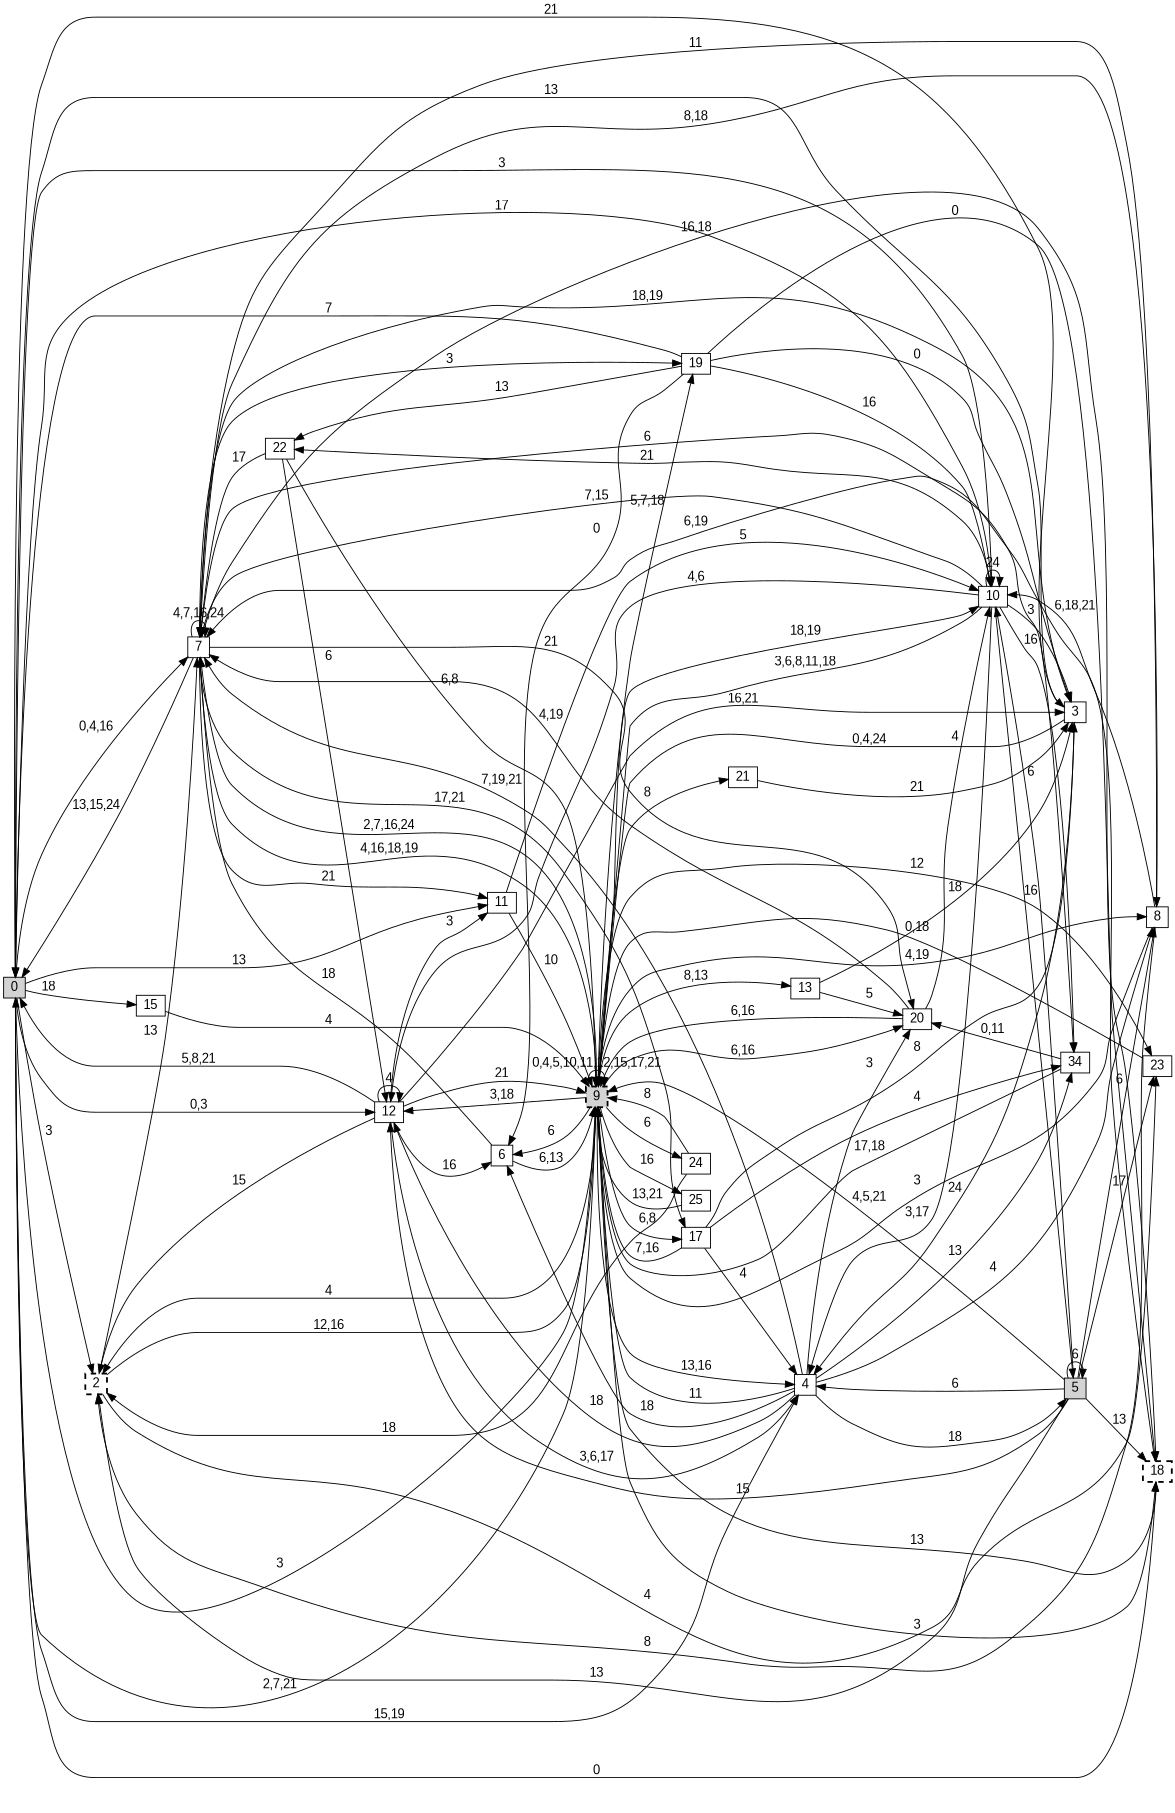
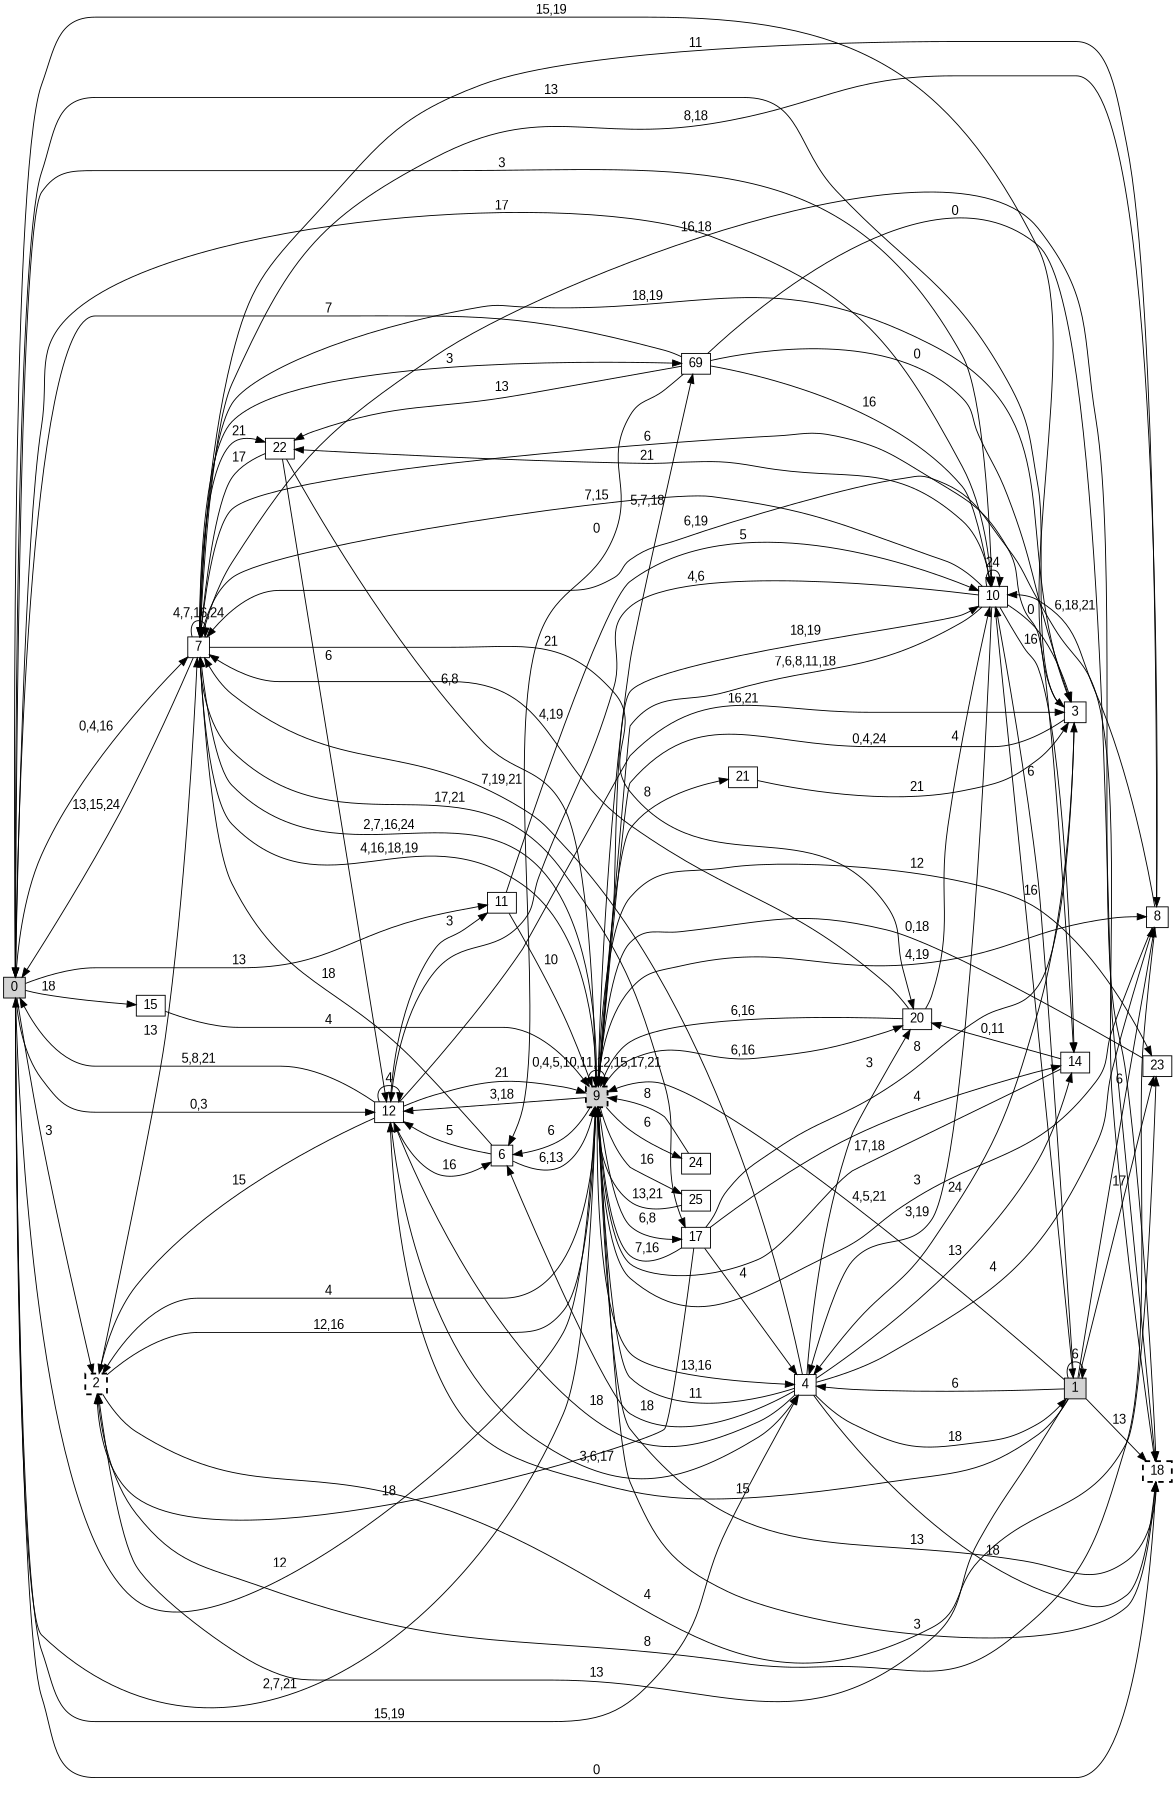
(551, 10) -> (551, 10)
(696, 364) -> (696, 364)
(1031, 611) -> (1031, 611)
(805, 662) -> (805, 662)
(246, 880) -> (206, 525)
(805, 989) -> none
(1075, 1063) -> (1075, 1063)
none -> (450, 1144)
(917, 1213) -> (917, 1213)
(1075, 1389) -> (1075, 1389)
(462, 1434) -> (442, 1494)
(280, 1564) -> (280, 1564)
none -> (995, 1567)
